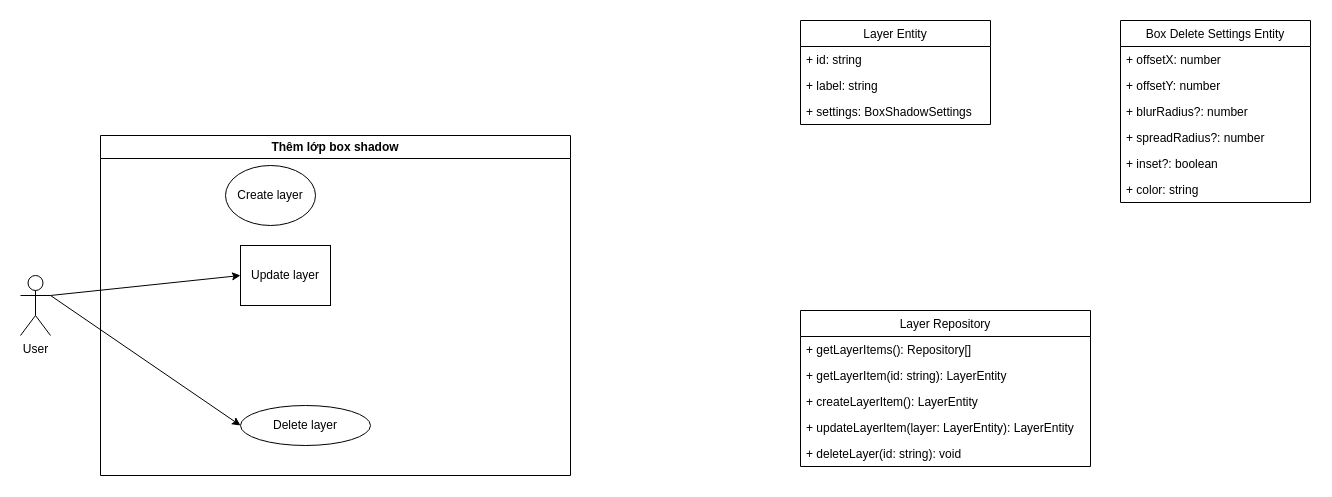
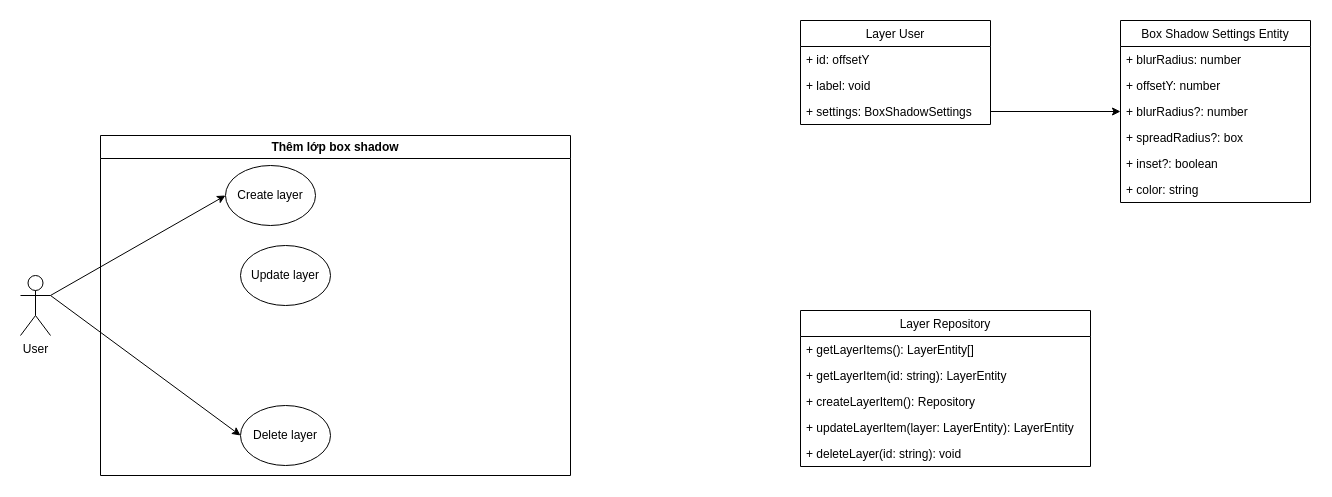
(895, 34) -> (895, 34)
(1215, 34) -> (1215, 34)
(839, 60) -> (843, 60)
(1178, 60) -> (1185, 60)
(847, 86) -> (840, 86)
none -> (1052, 112)
(1197, 138) -> (1187, 138)
none -> (137, 246)
(286, 276) -> (286, 276)
(143, 286) -> none
(904, 350) -> (907, 350)
(907, 402) -> (904, 402)
(306, 426) -> (286, 436)
